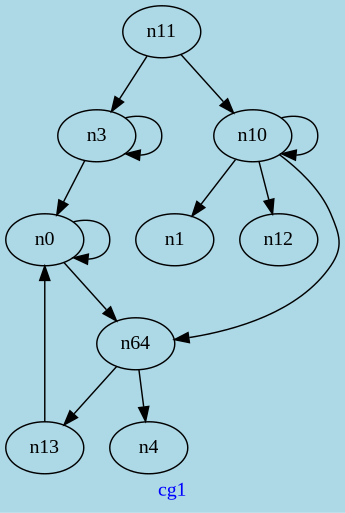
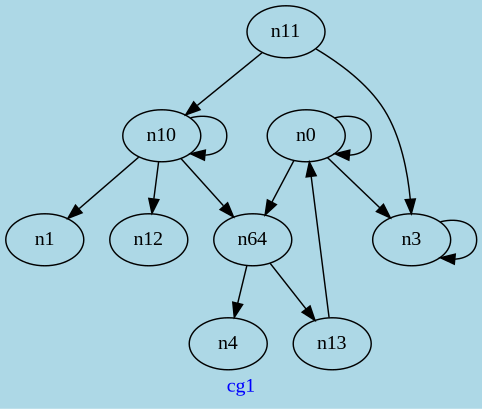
(74, 181) -> (354, 183)
